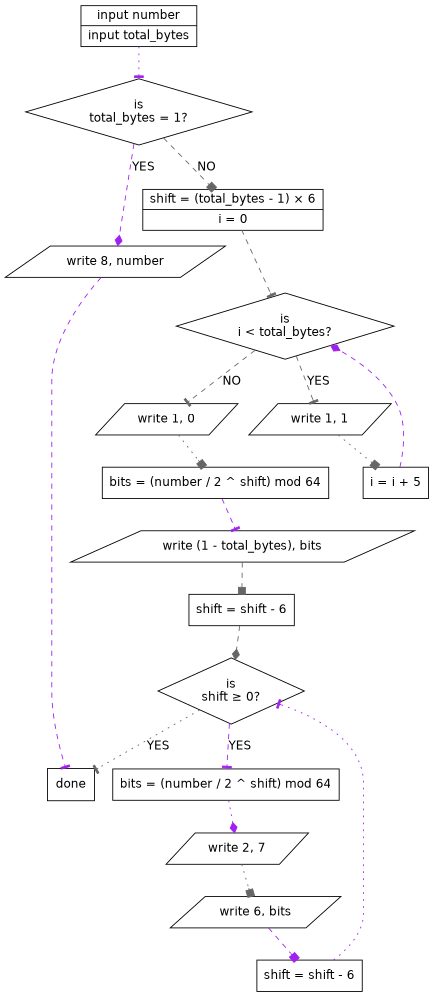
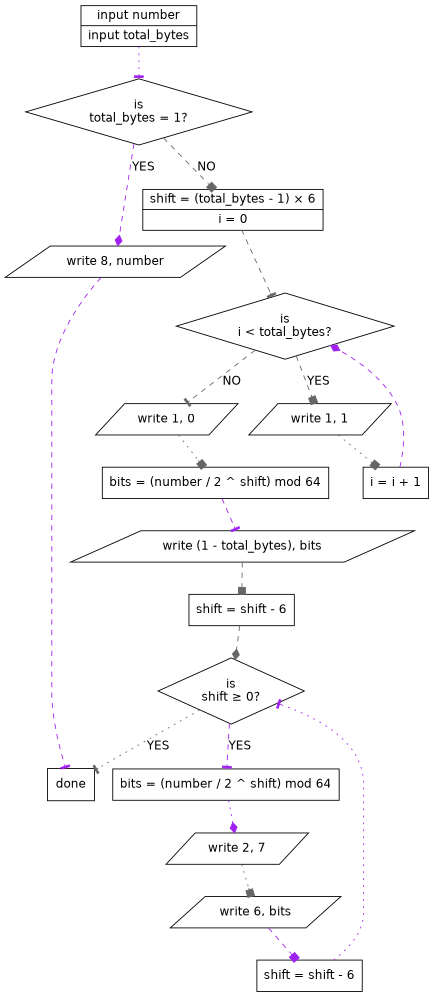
(304, 378) -> (304, 378)
(396, 483) -> (396, 483)
